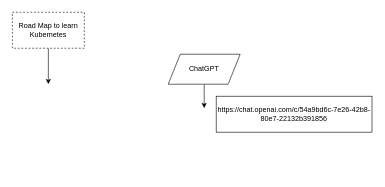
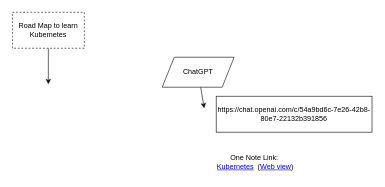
(204, 69) -> (198, 72)
none -> (255, 162)
